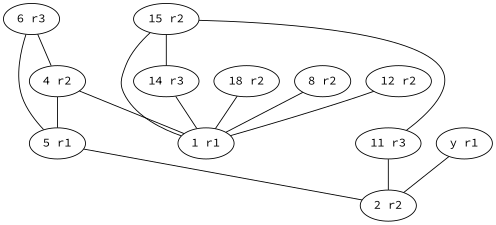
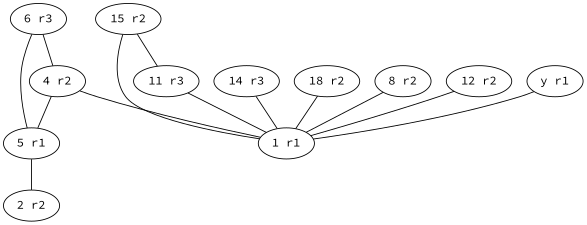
(166, 50) -> none
(388, 175) -> (227, 113)
(426, 175) -> (425, 120)
